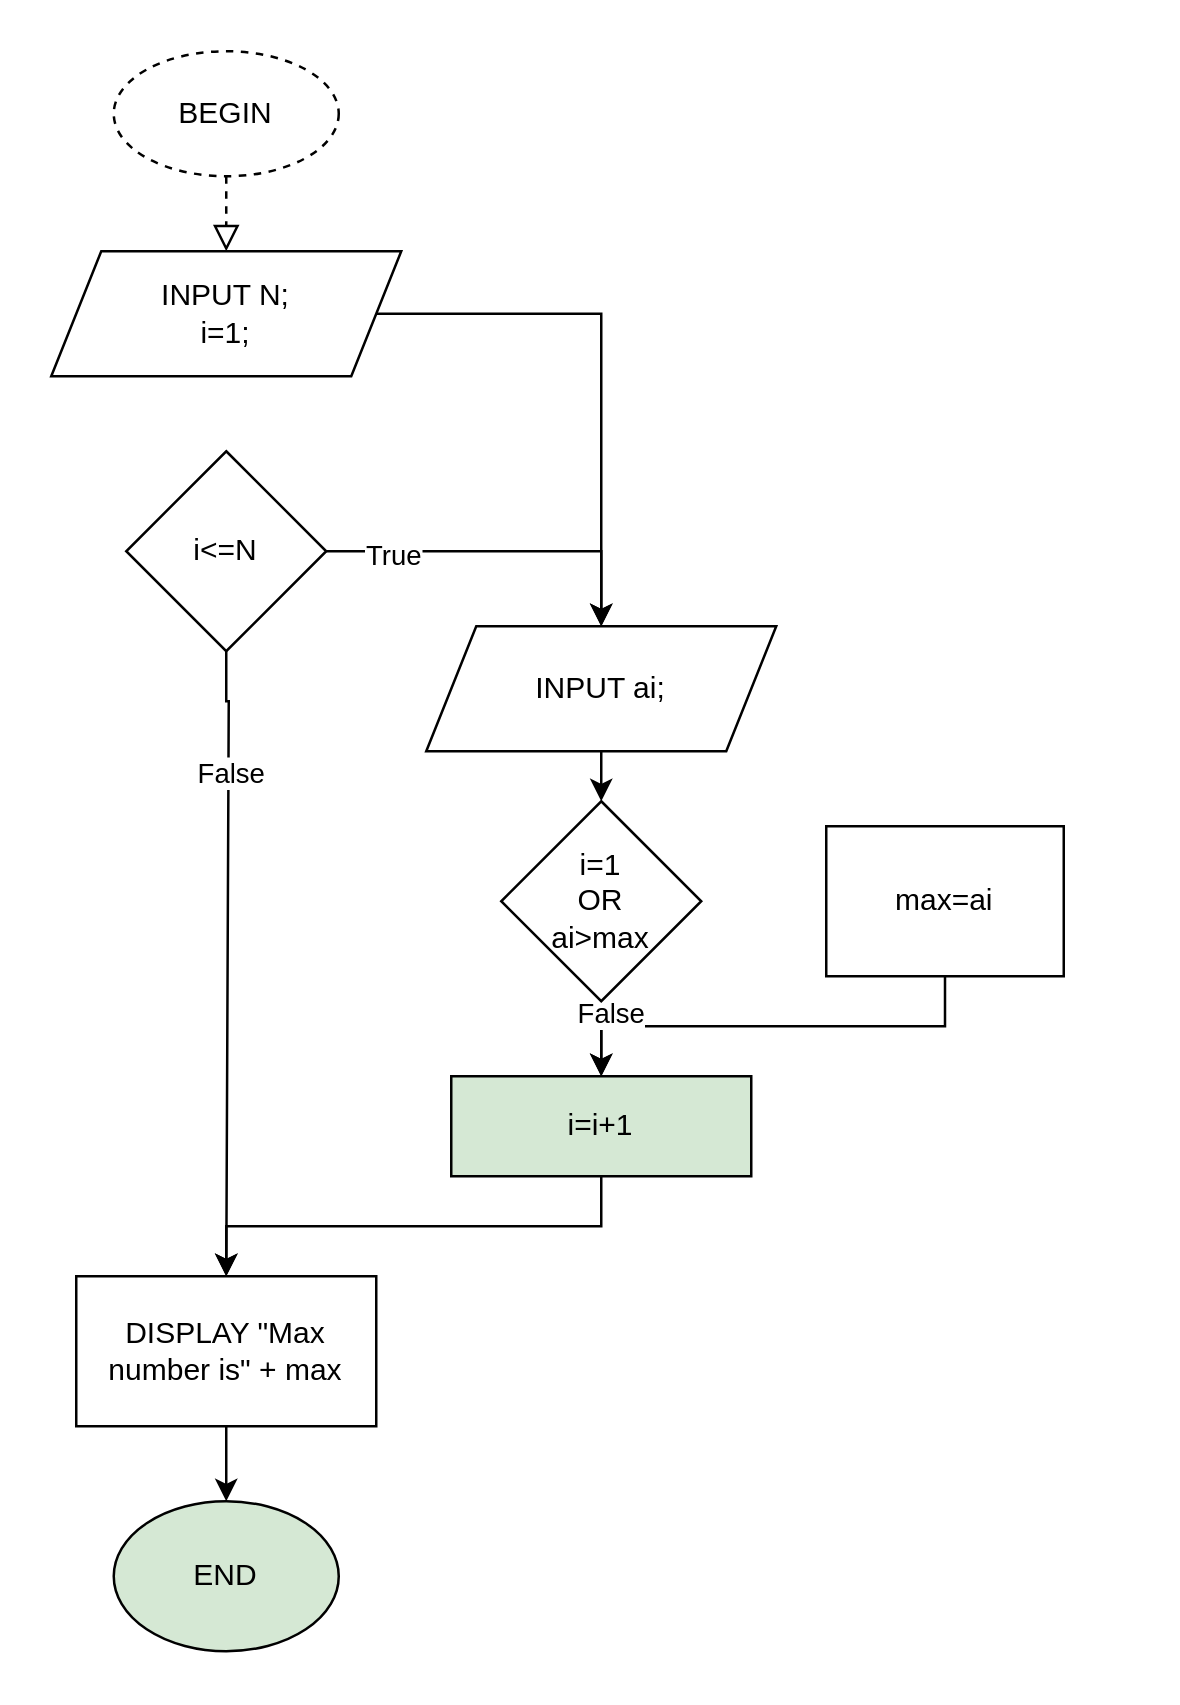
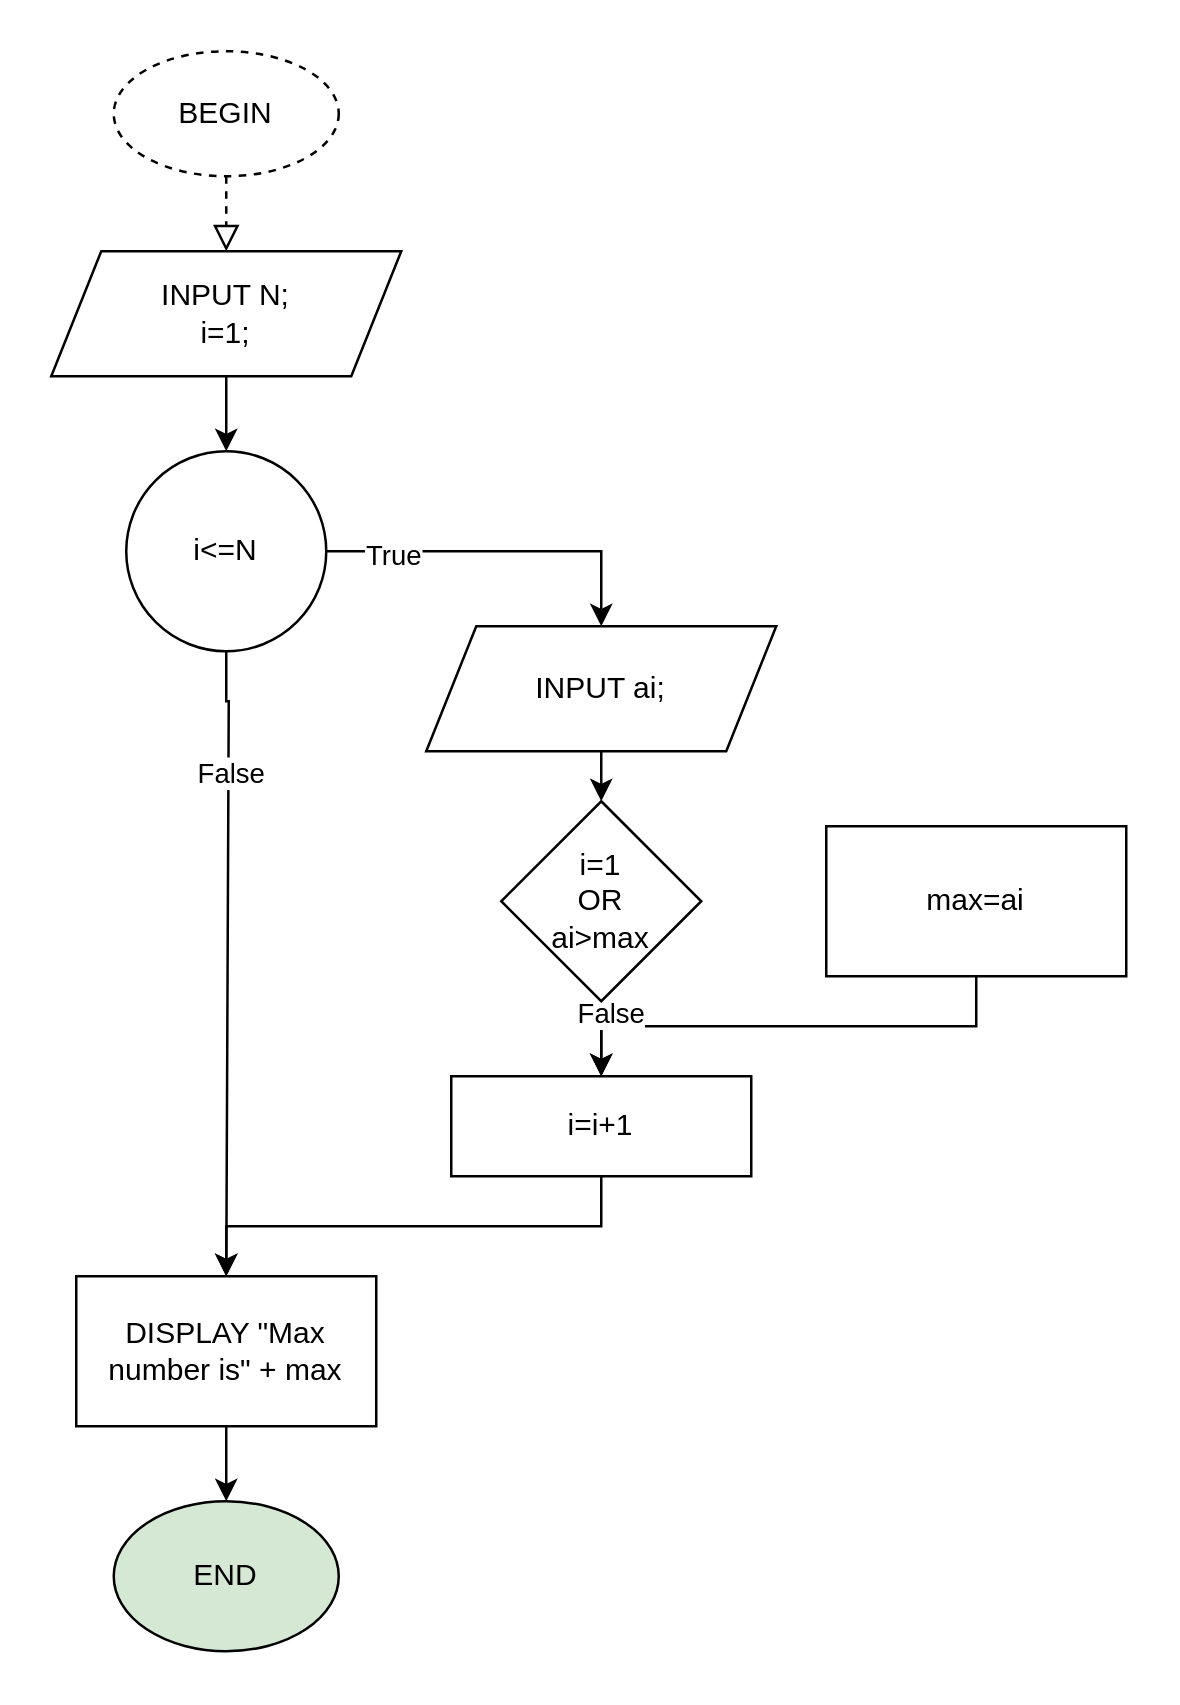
(601, 318) -> (226, 422)
(226, 551) -> (226, 551)
(945, 901) -> (976, 901)
(601, 1126) -> (601, 1126)
